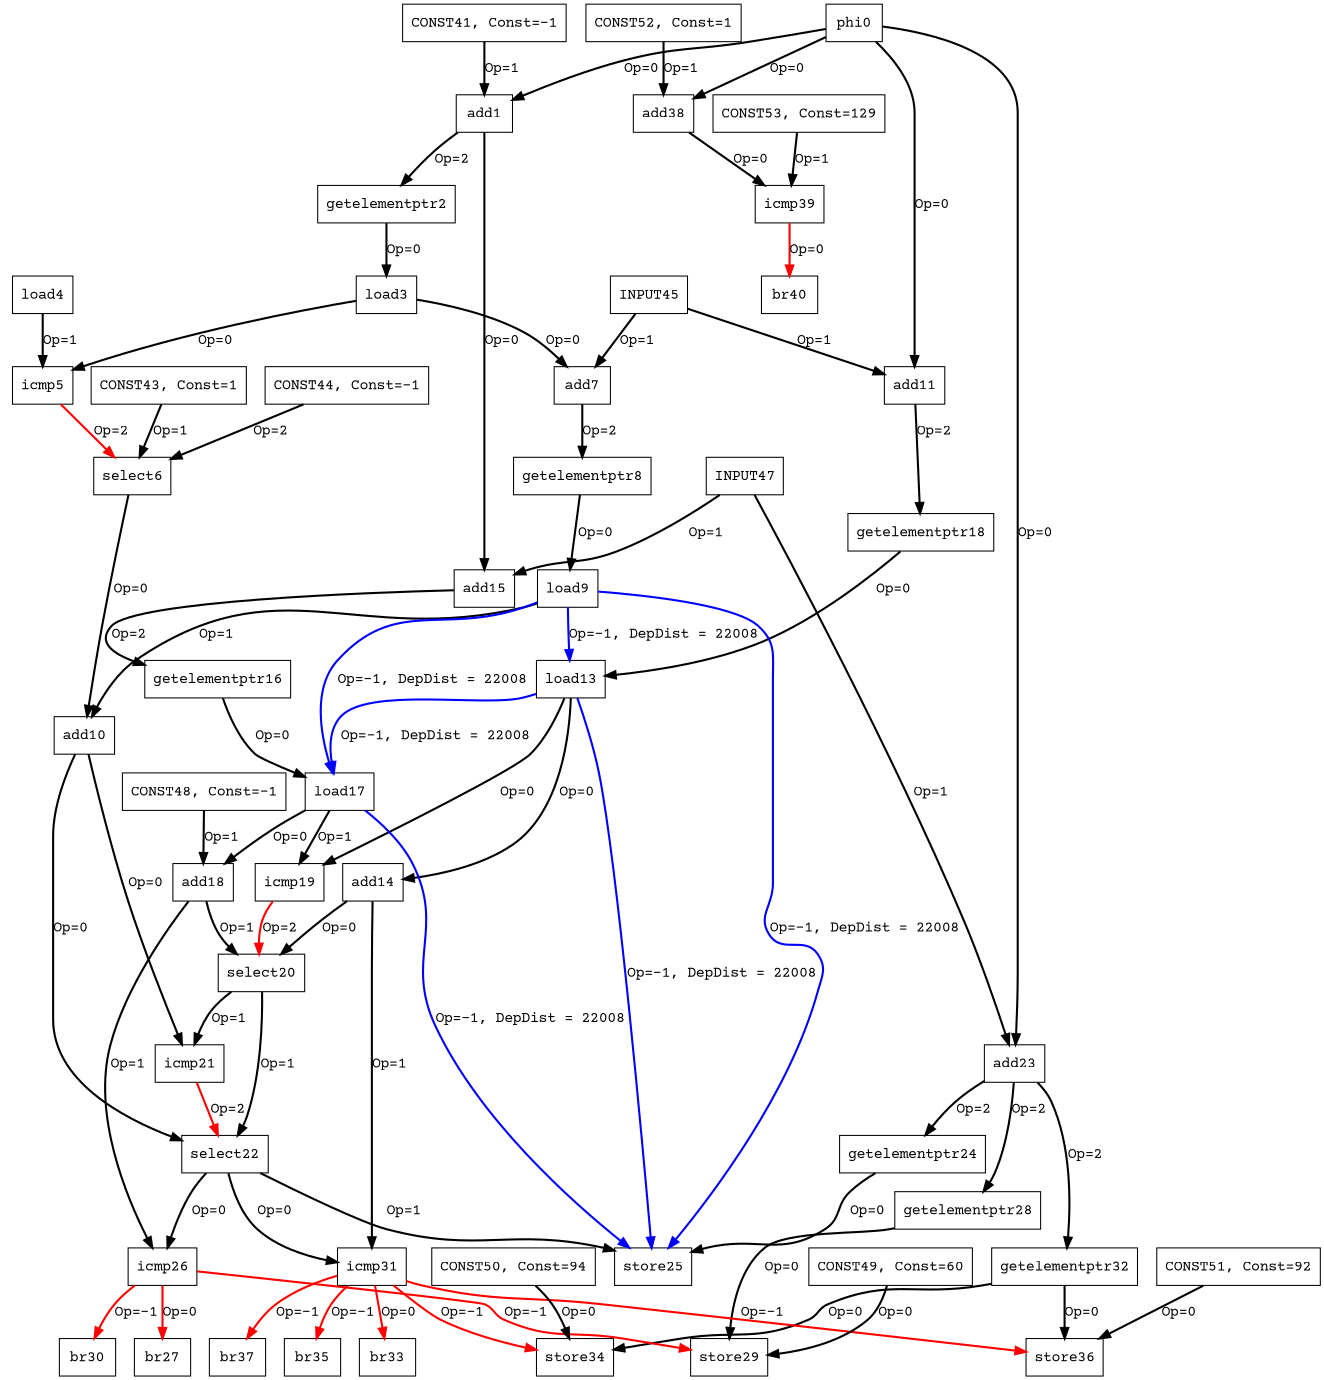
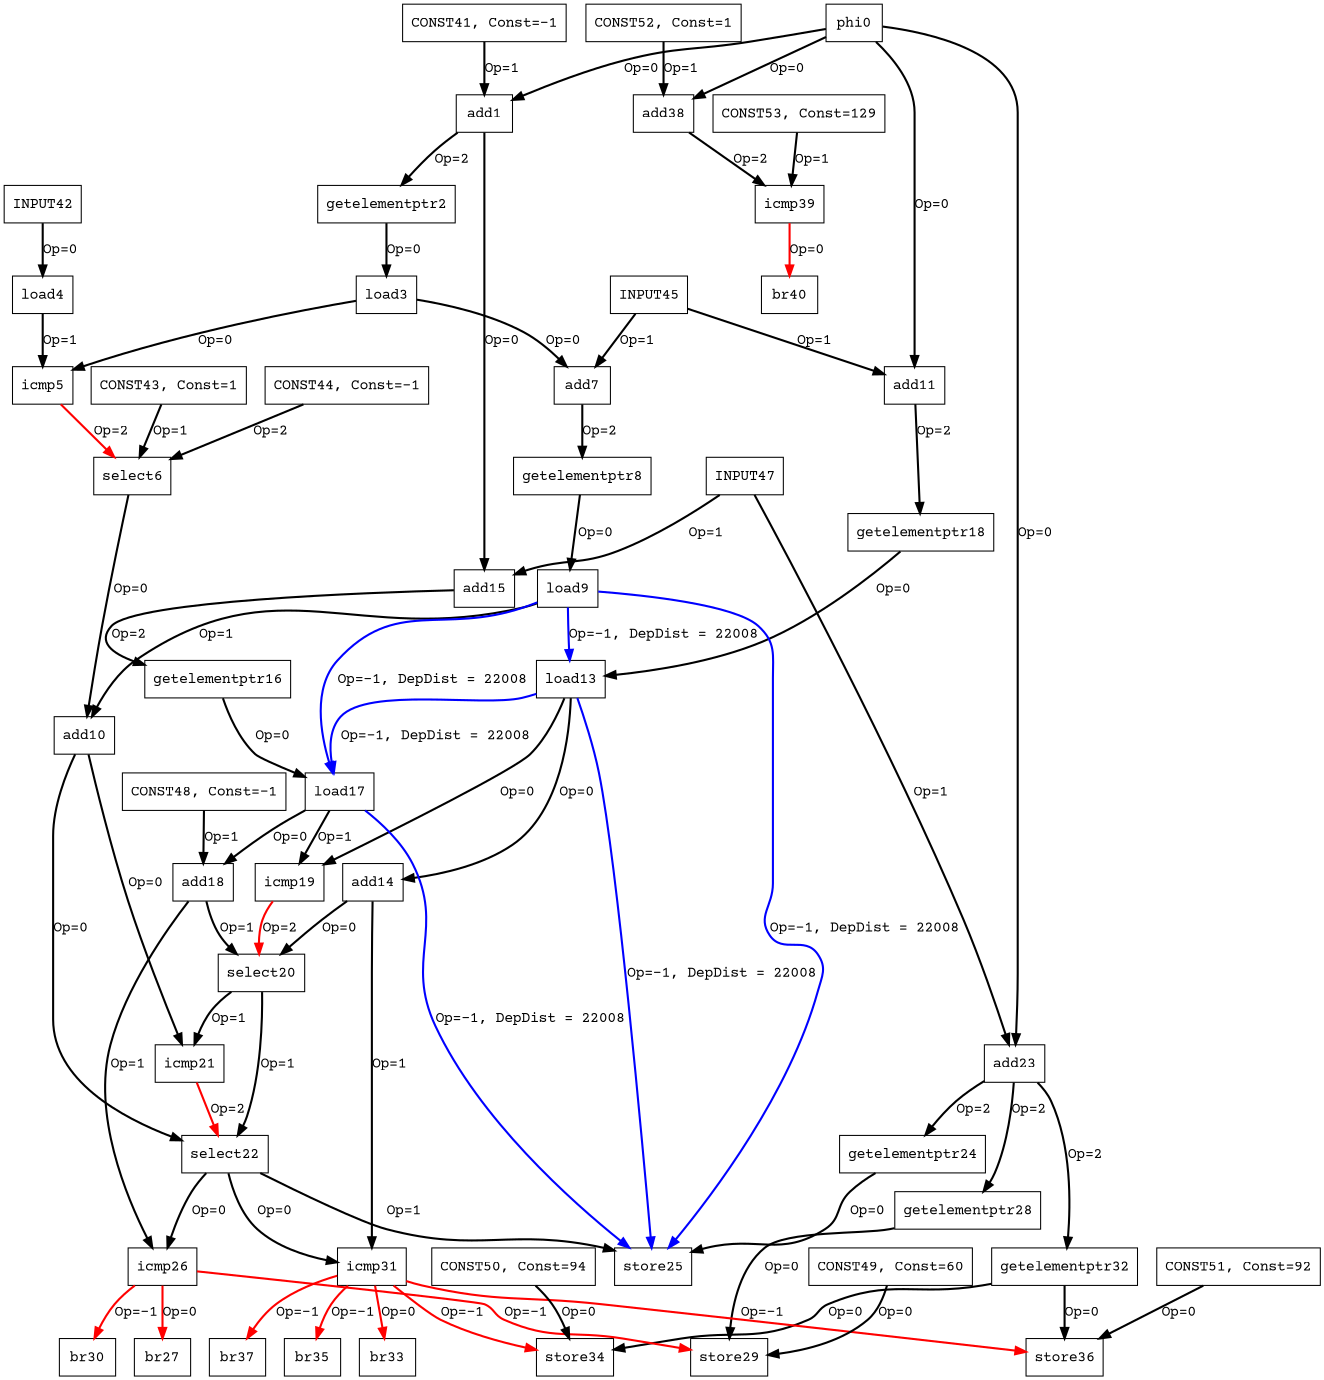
(751, 159) -> (751, 159)
none -> (43, 204)
